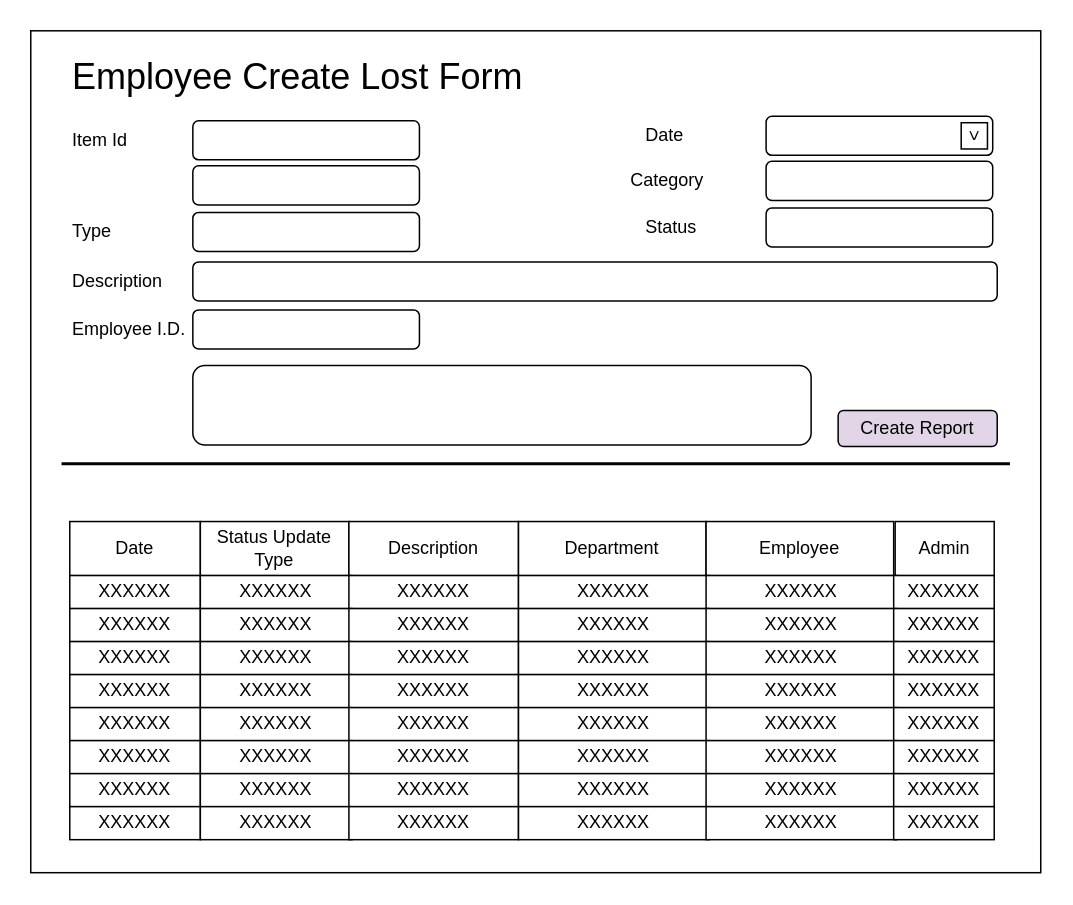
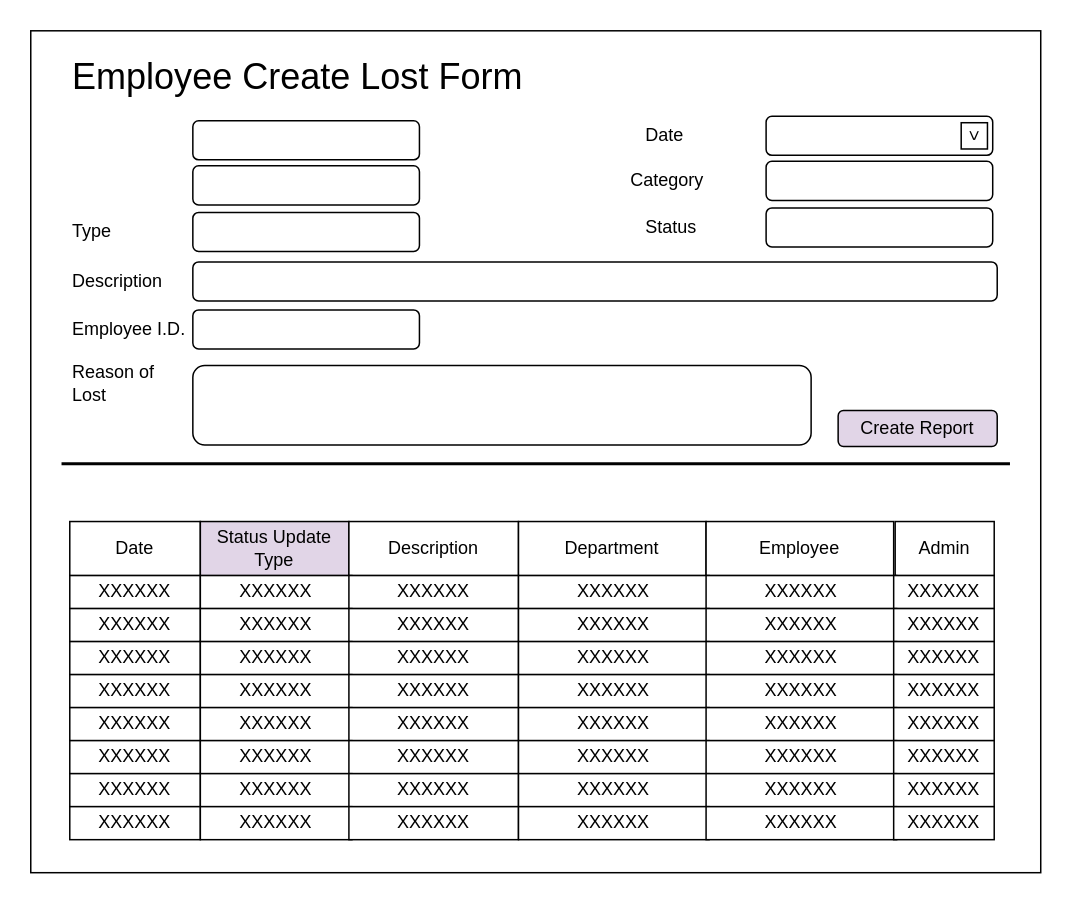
(100, 140) -> none
none -> (125, 383)
(275, 548) -> (275, 548)
